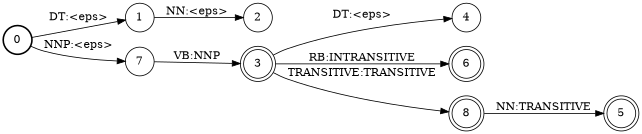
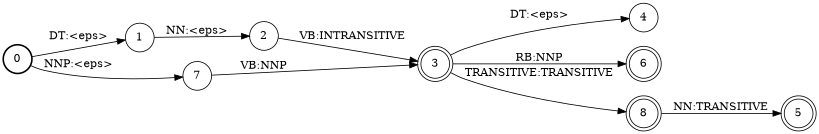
none -> (344, 49)
(362, 58) -> (539, 58)
